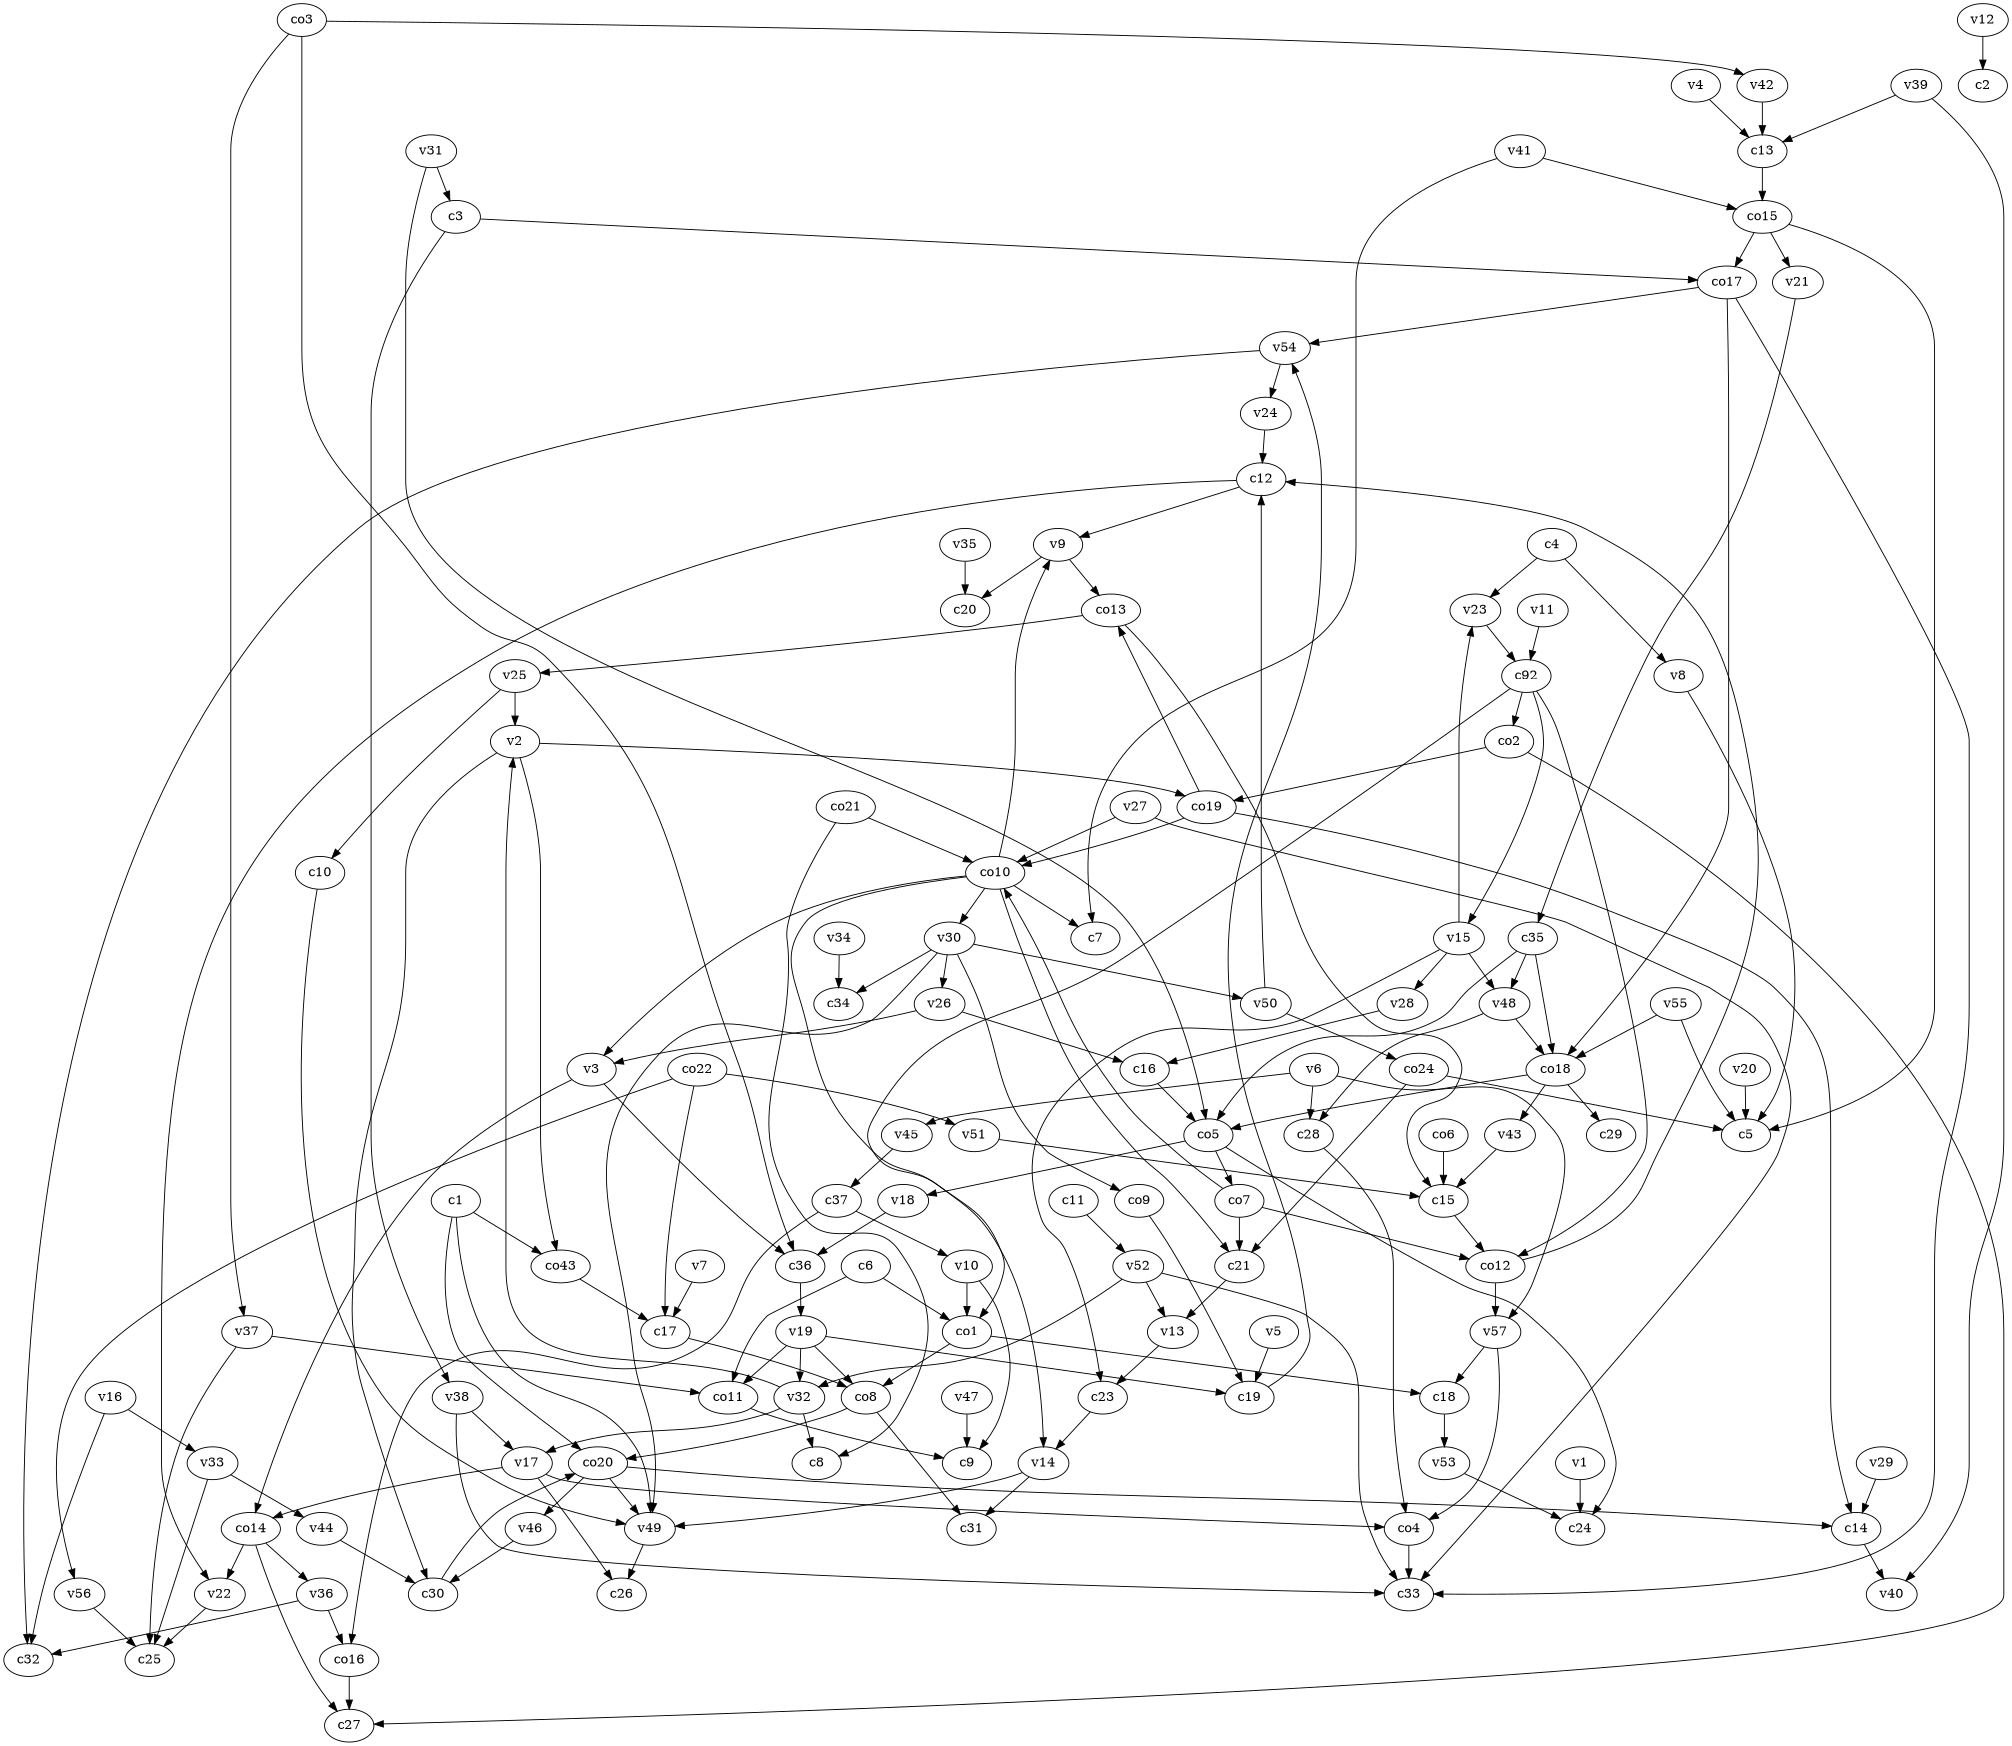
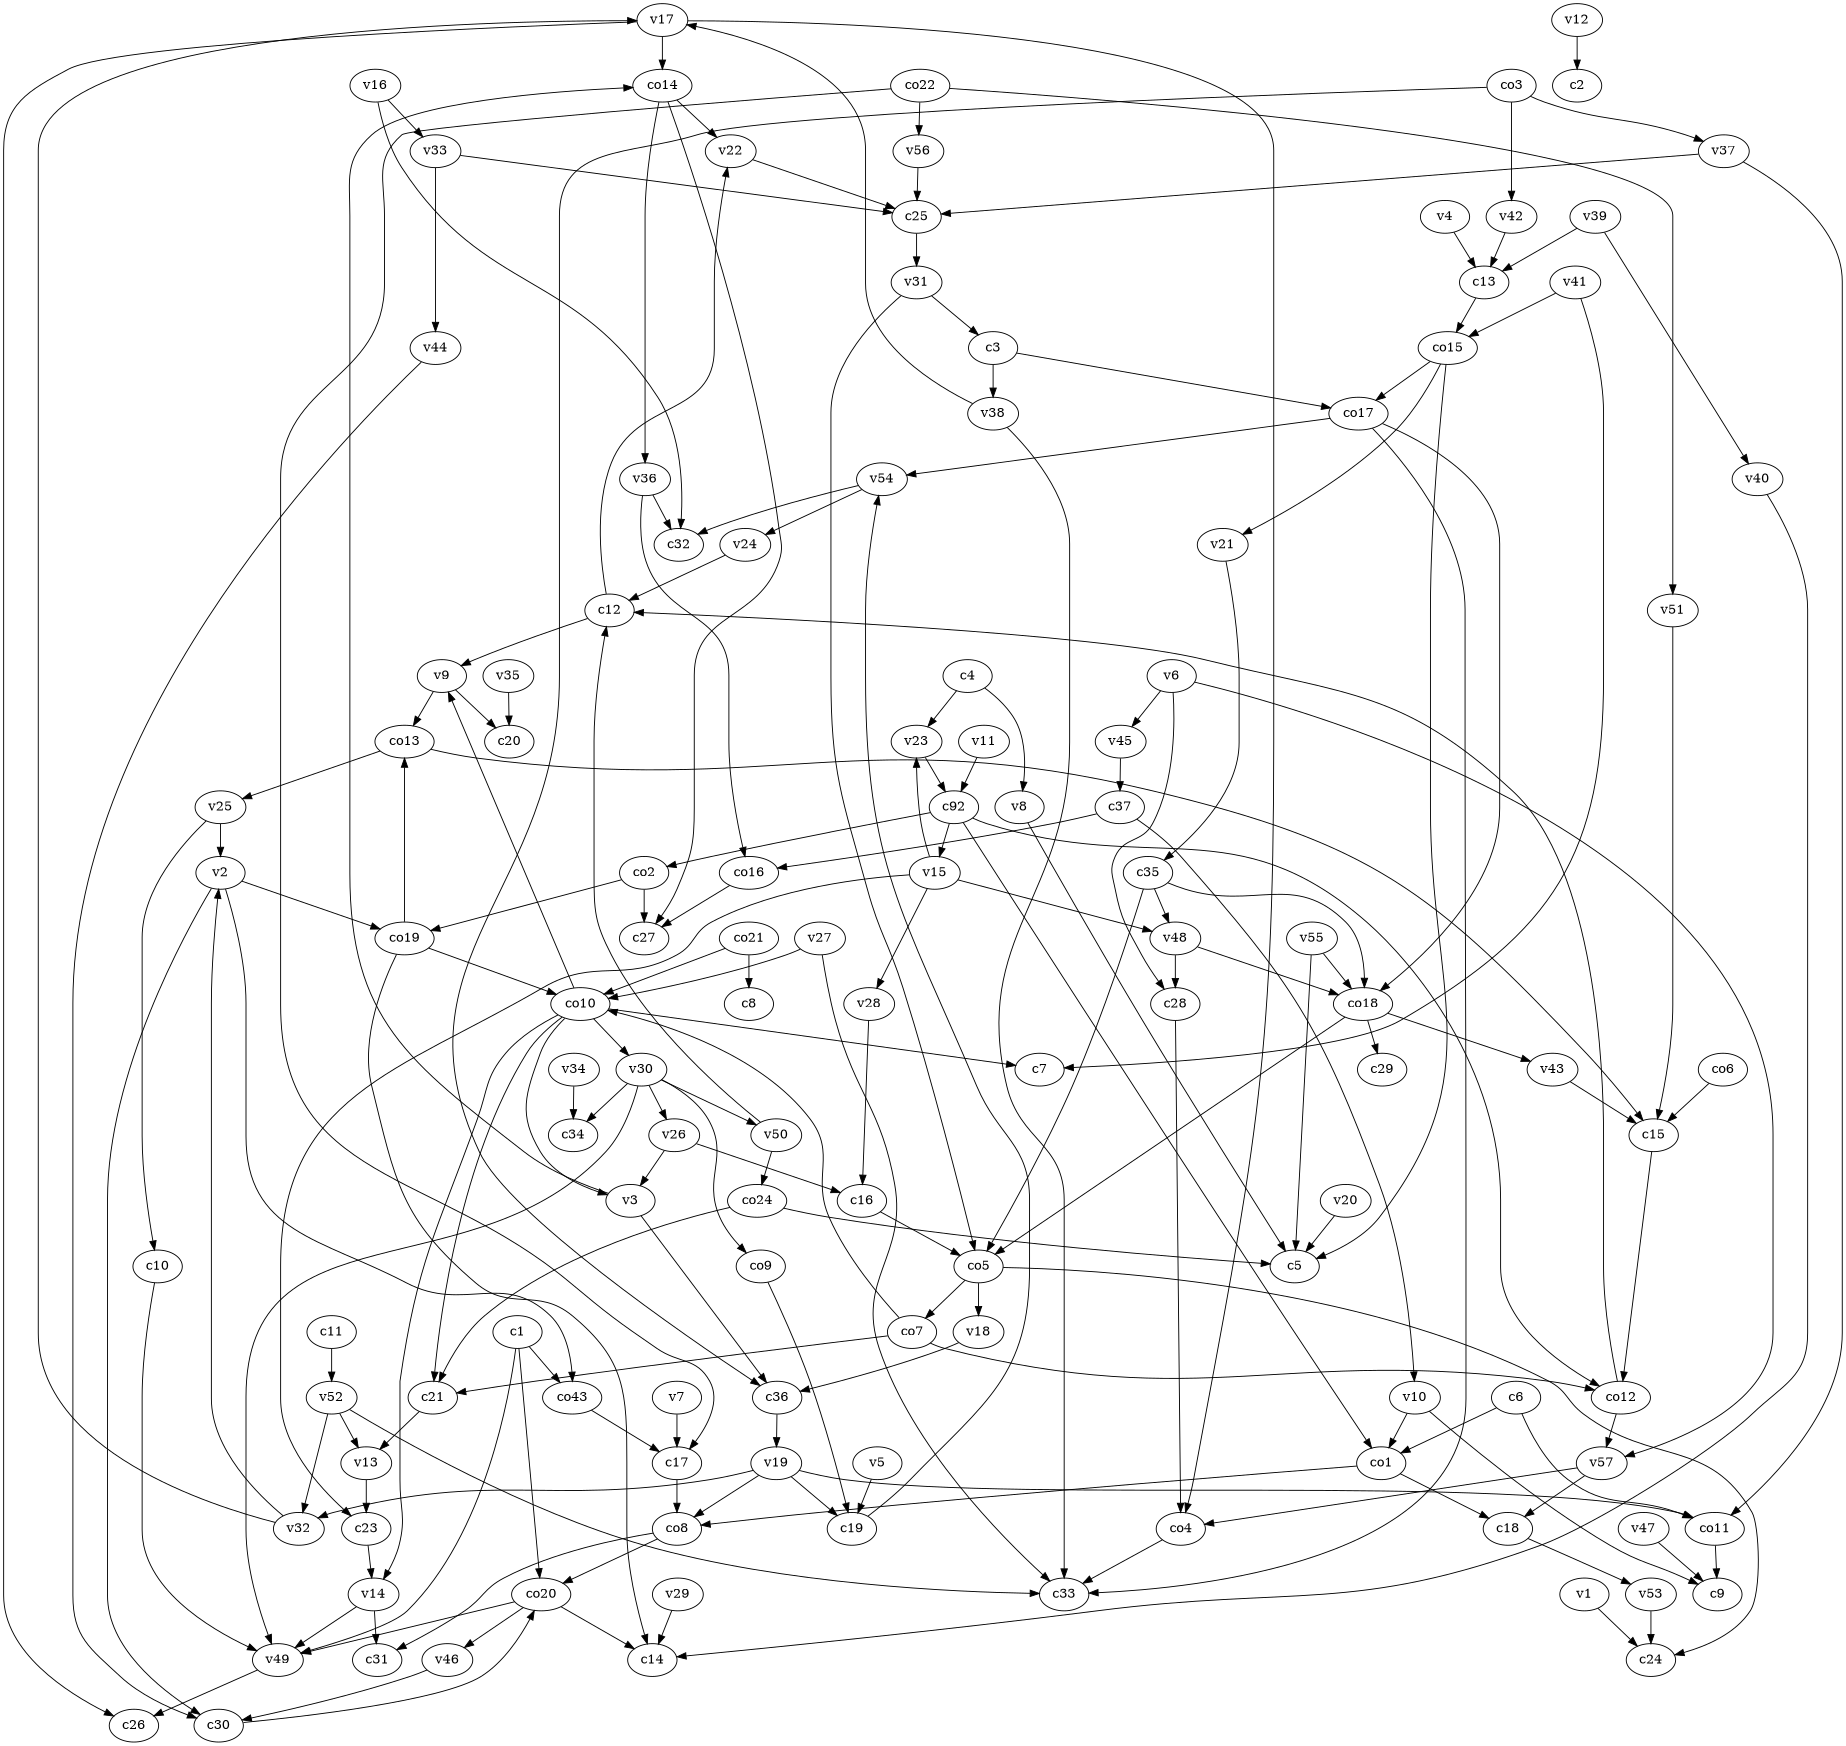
none -> (917, 245)
(807, 1426) -> none
(1872, 1559) -> (1729, 1434)
